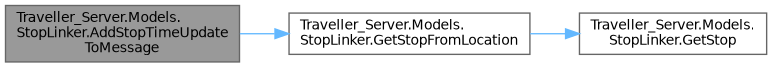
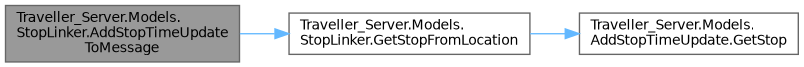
(673, 34) -> (689, 34)
